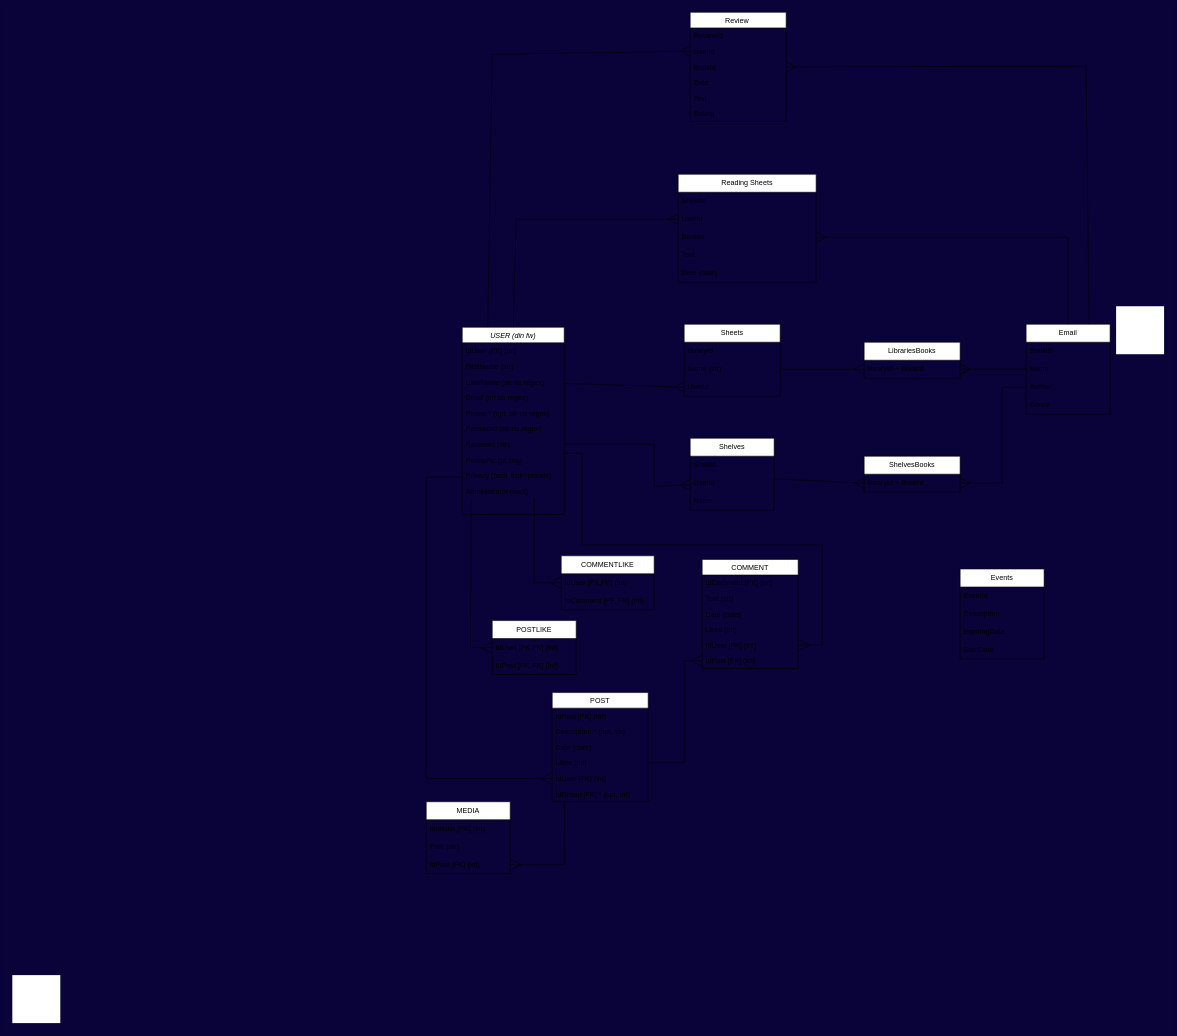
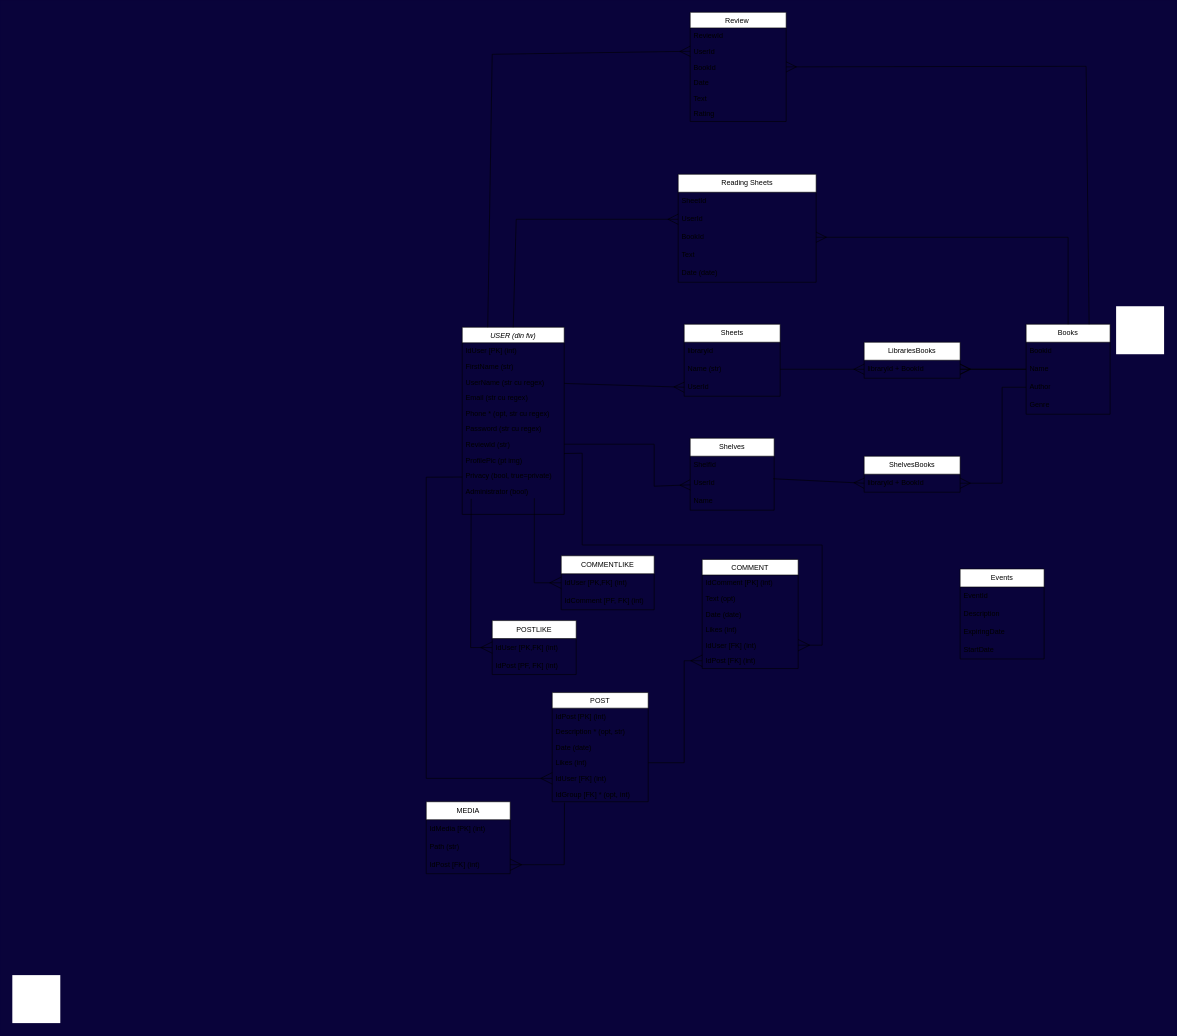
(1068, 333) -> (1068, 333)
(725, 599) -> (725, 599)
